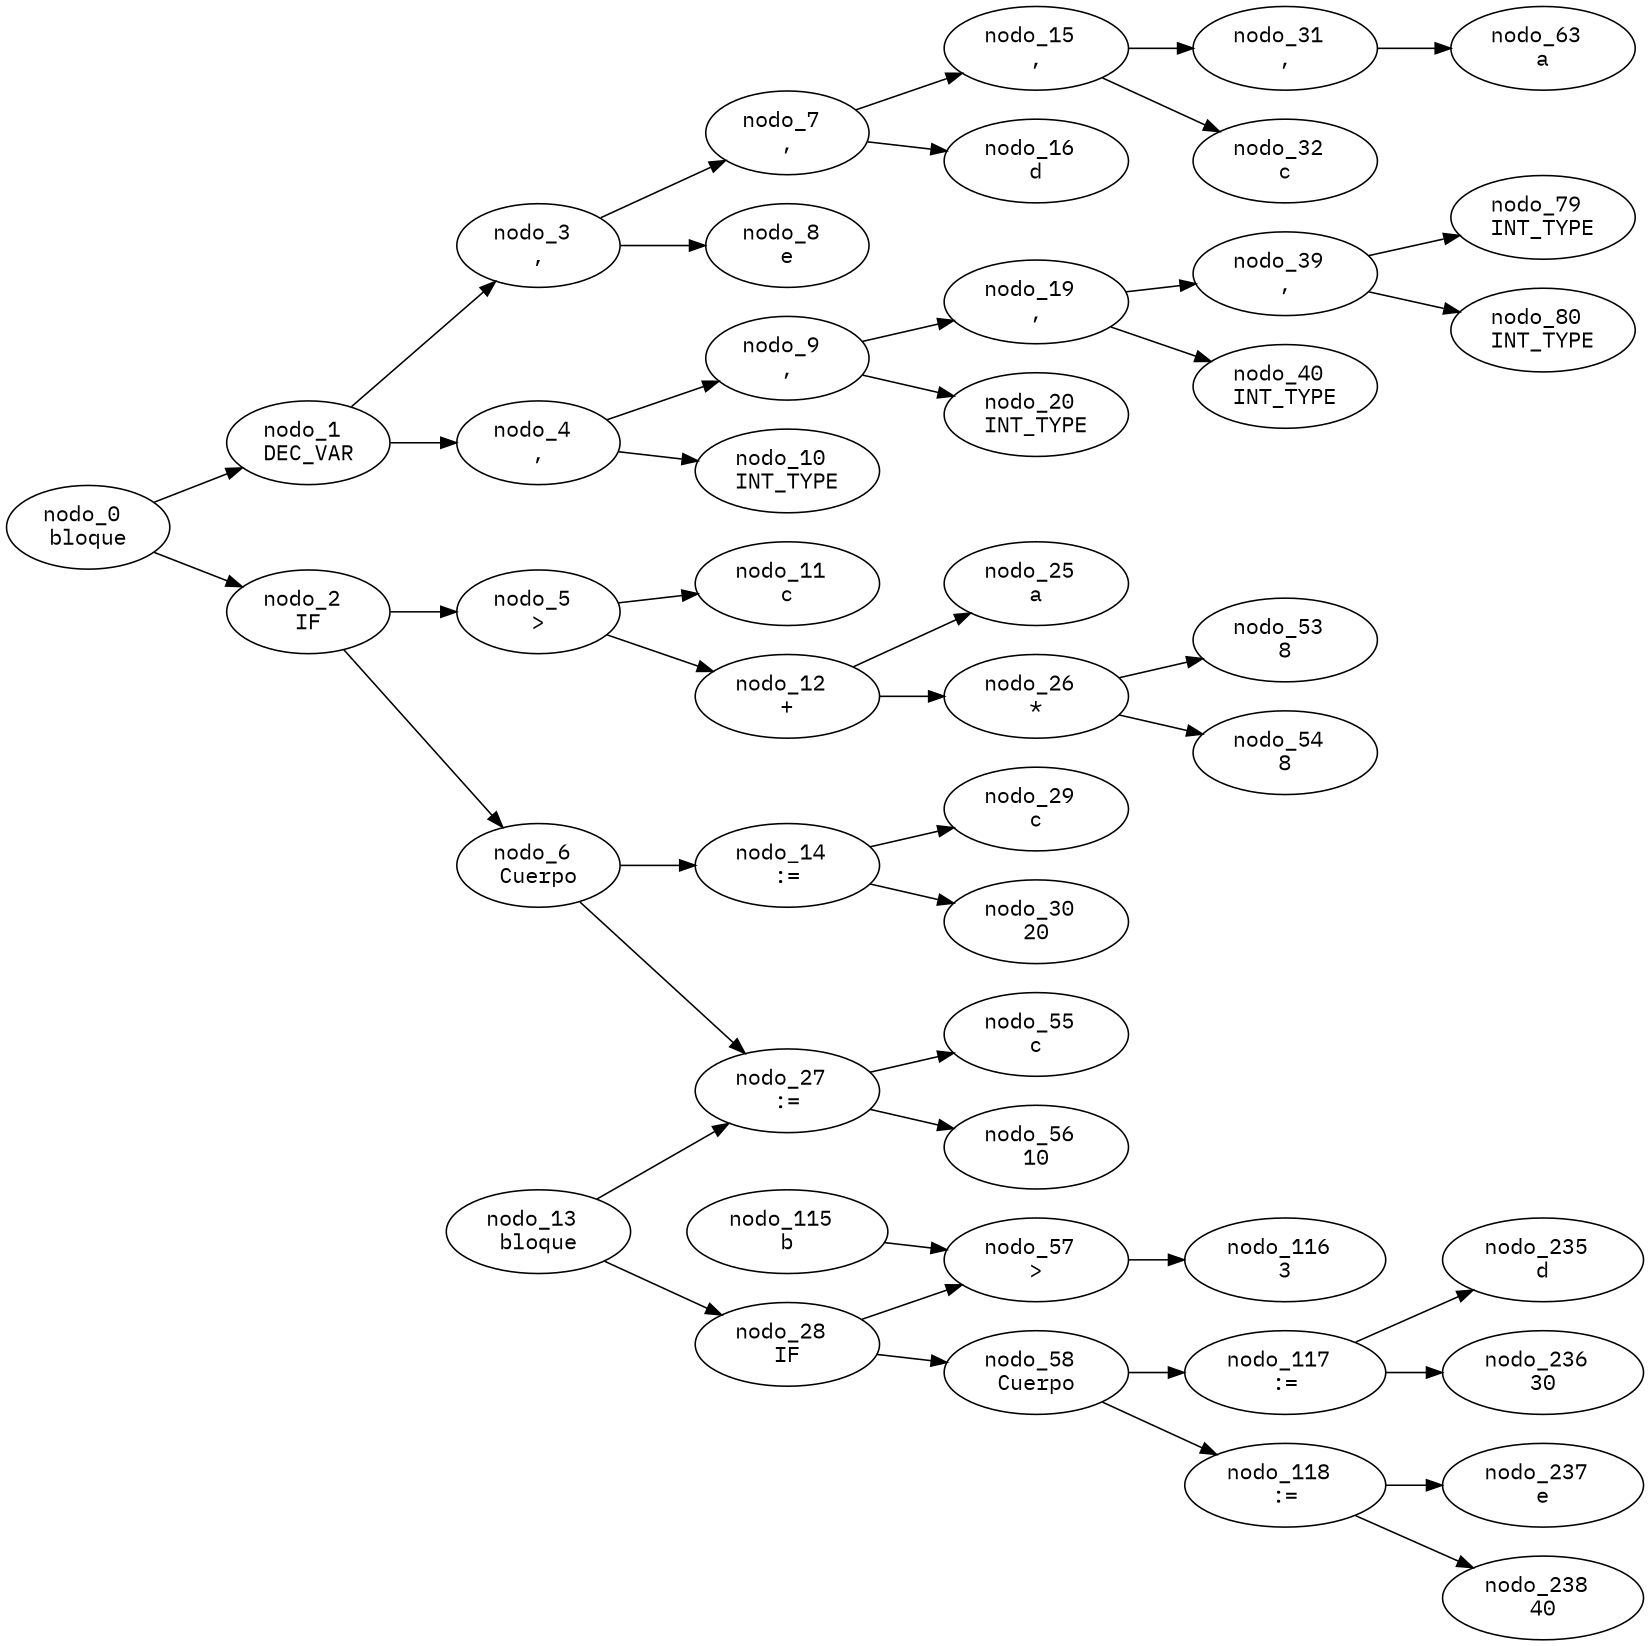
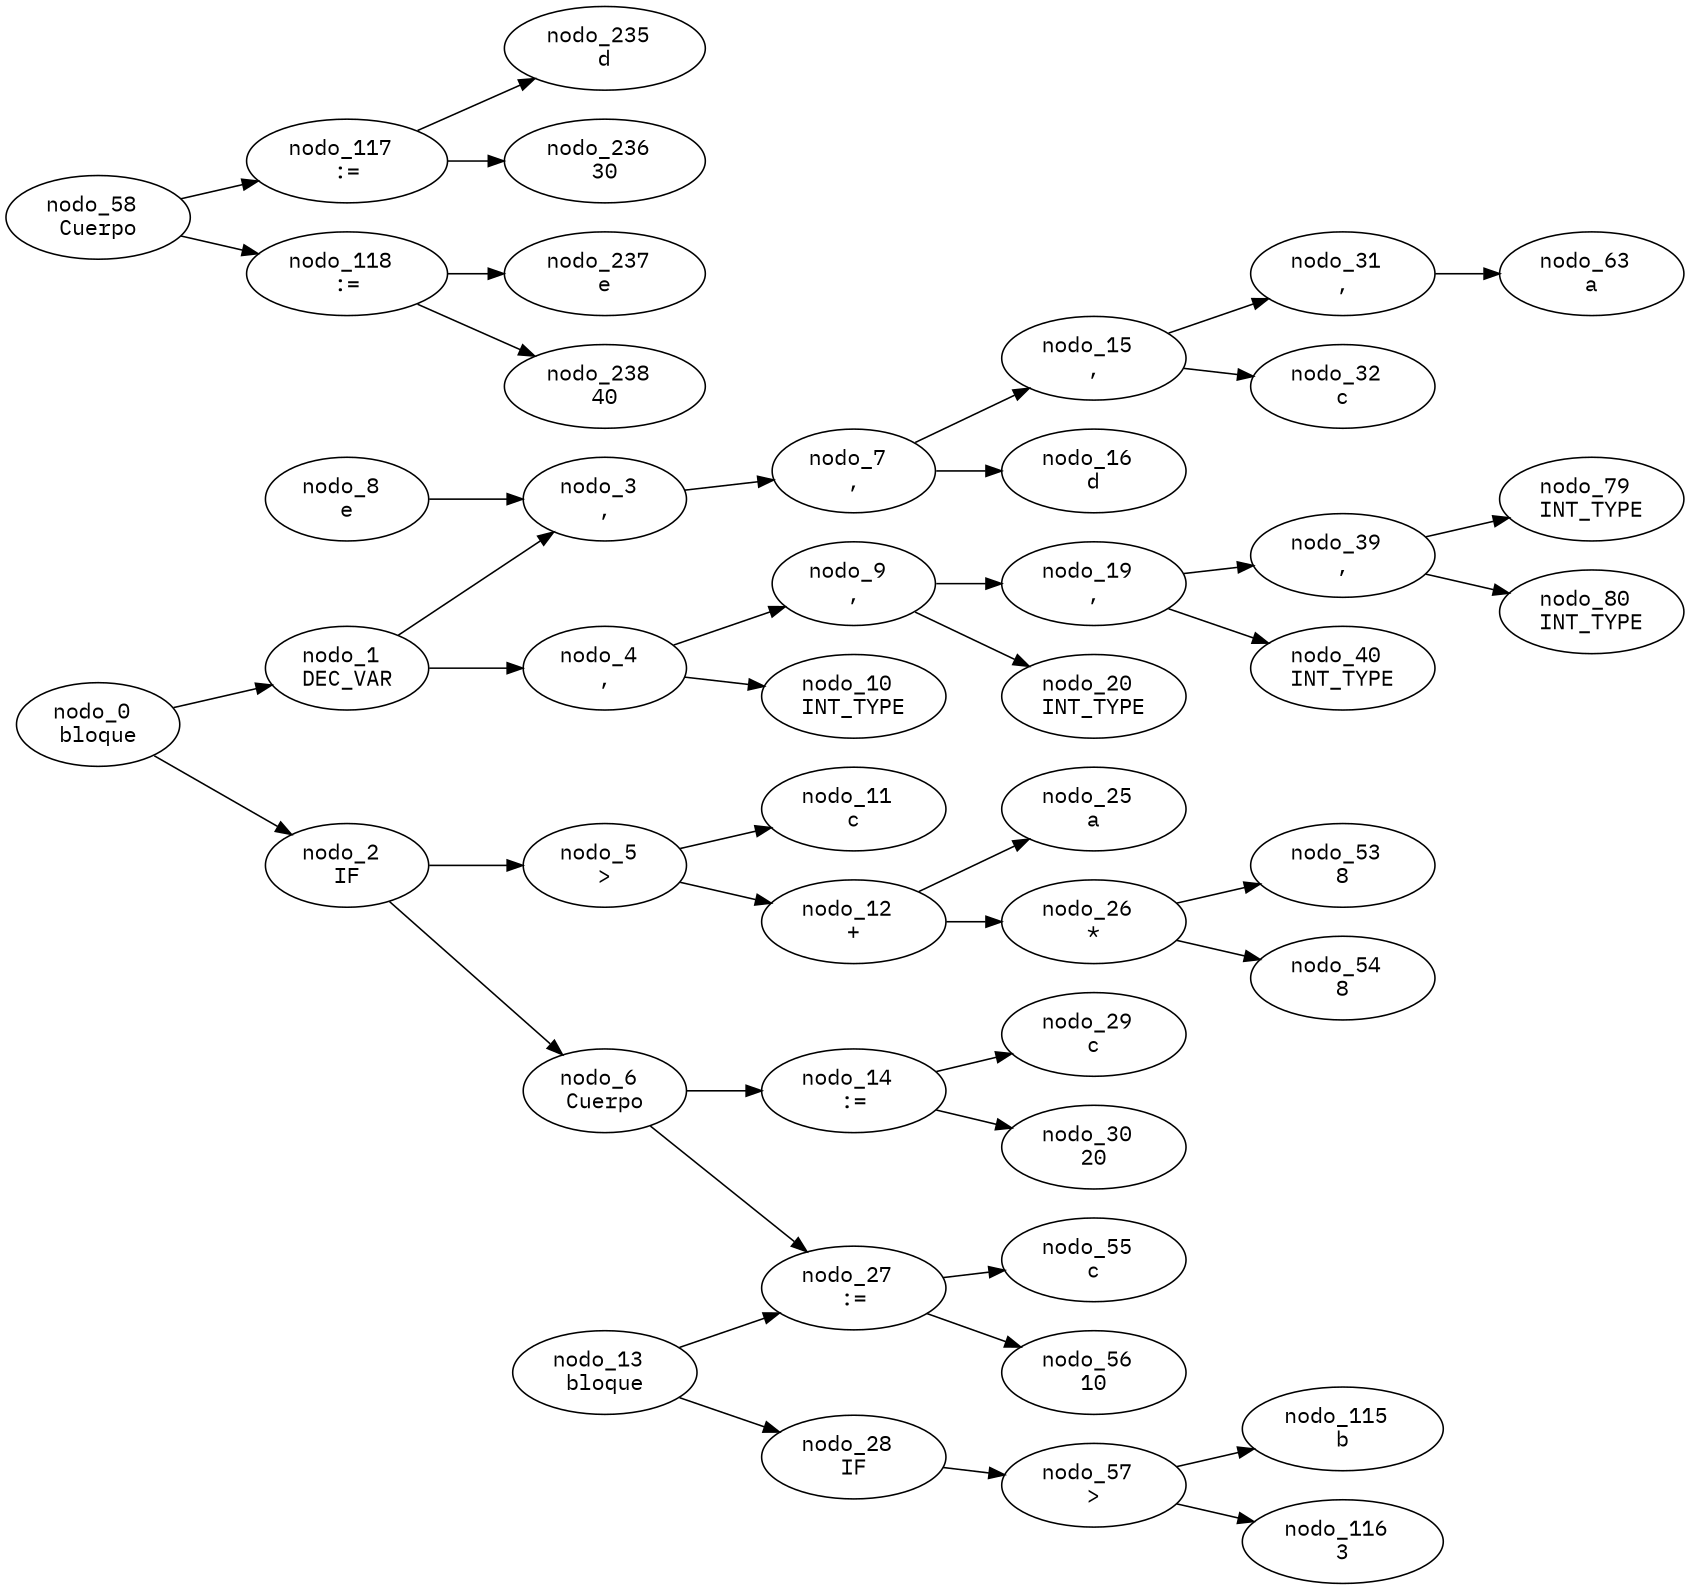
(655, 245) -> (468, 499)
(908, 1245) -> (1207, 1460)
(904, 1358) -> none
